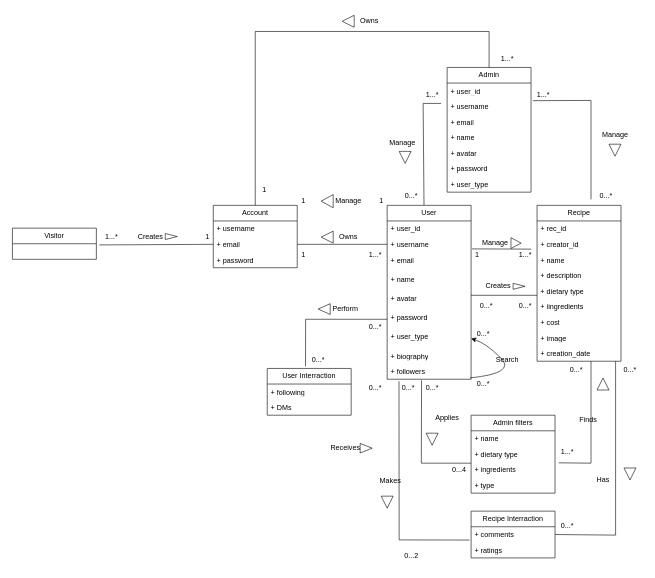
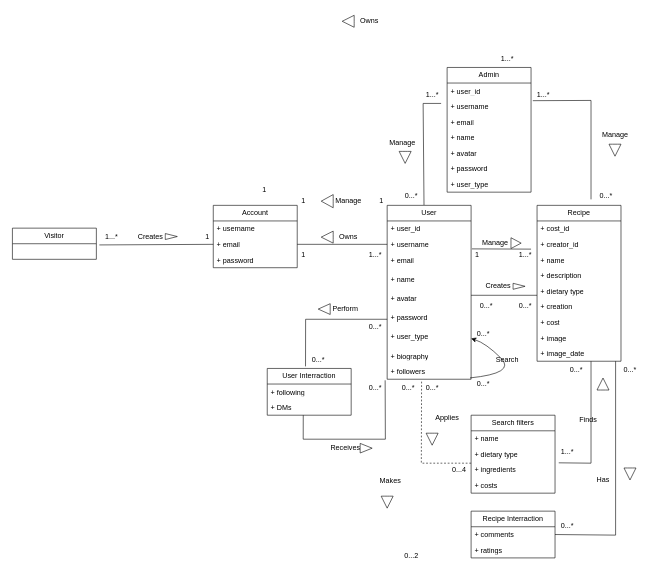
(303, 32) -> none
(555, 230) -> (557, 230)
(565, 308) -> (559, 308)
(569, 354) -> (563, 354)
(513, 423) -> (513, 423)
none -> (361, 440)
(422, 446) -> (422, 446)
(486, 486) -> (488, 486)
(399, 496) -> none
